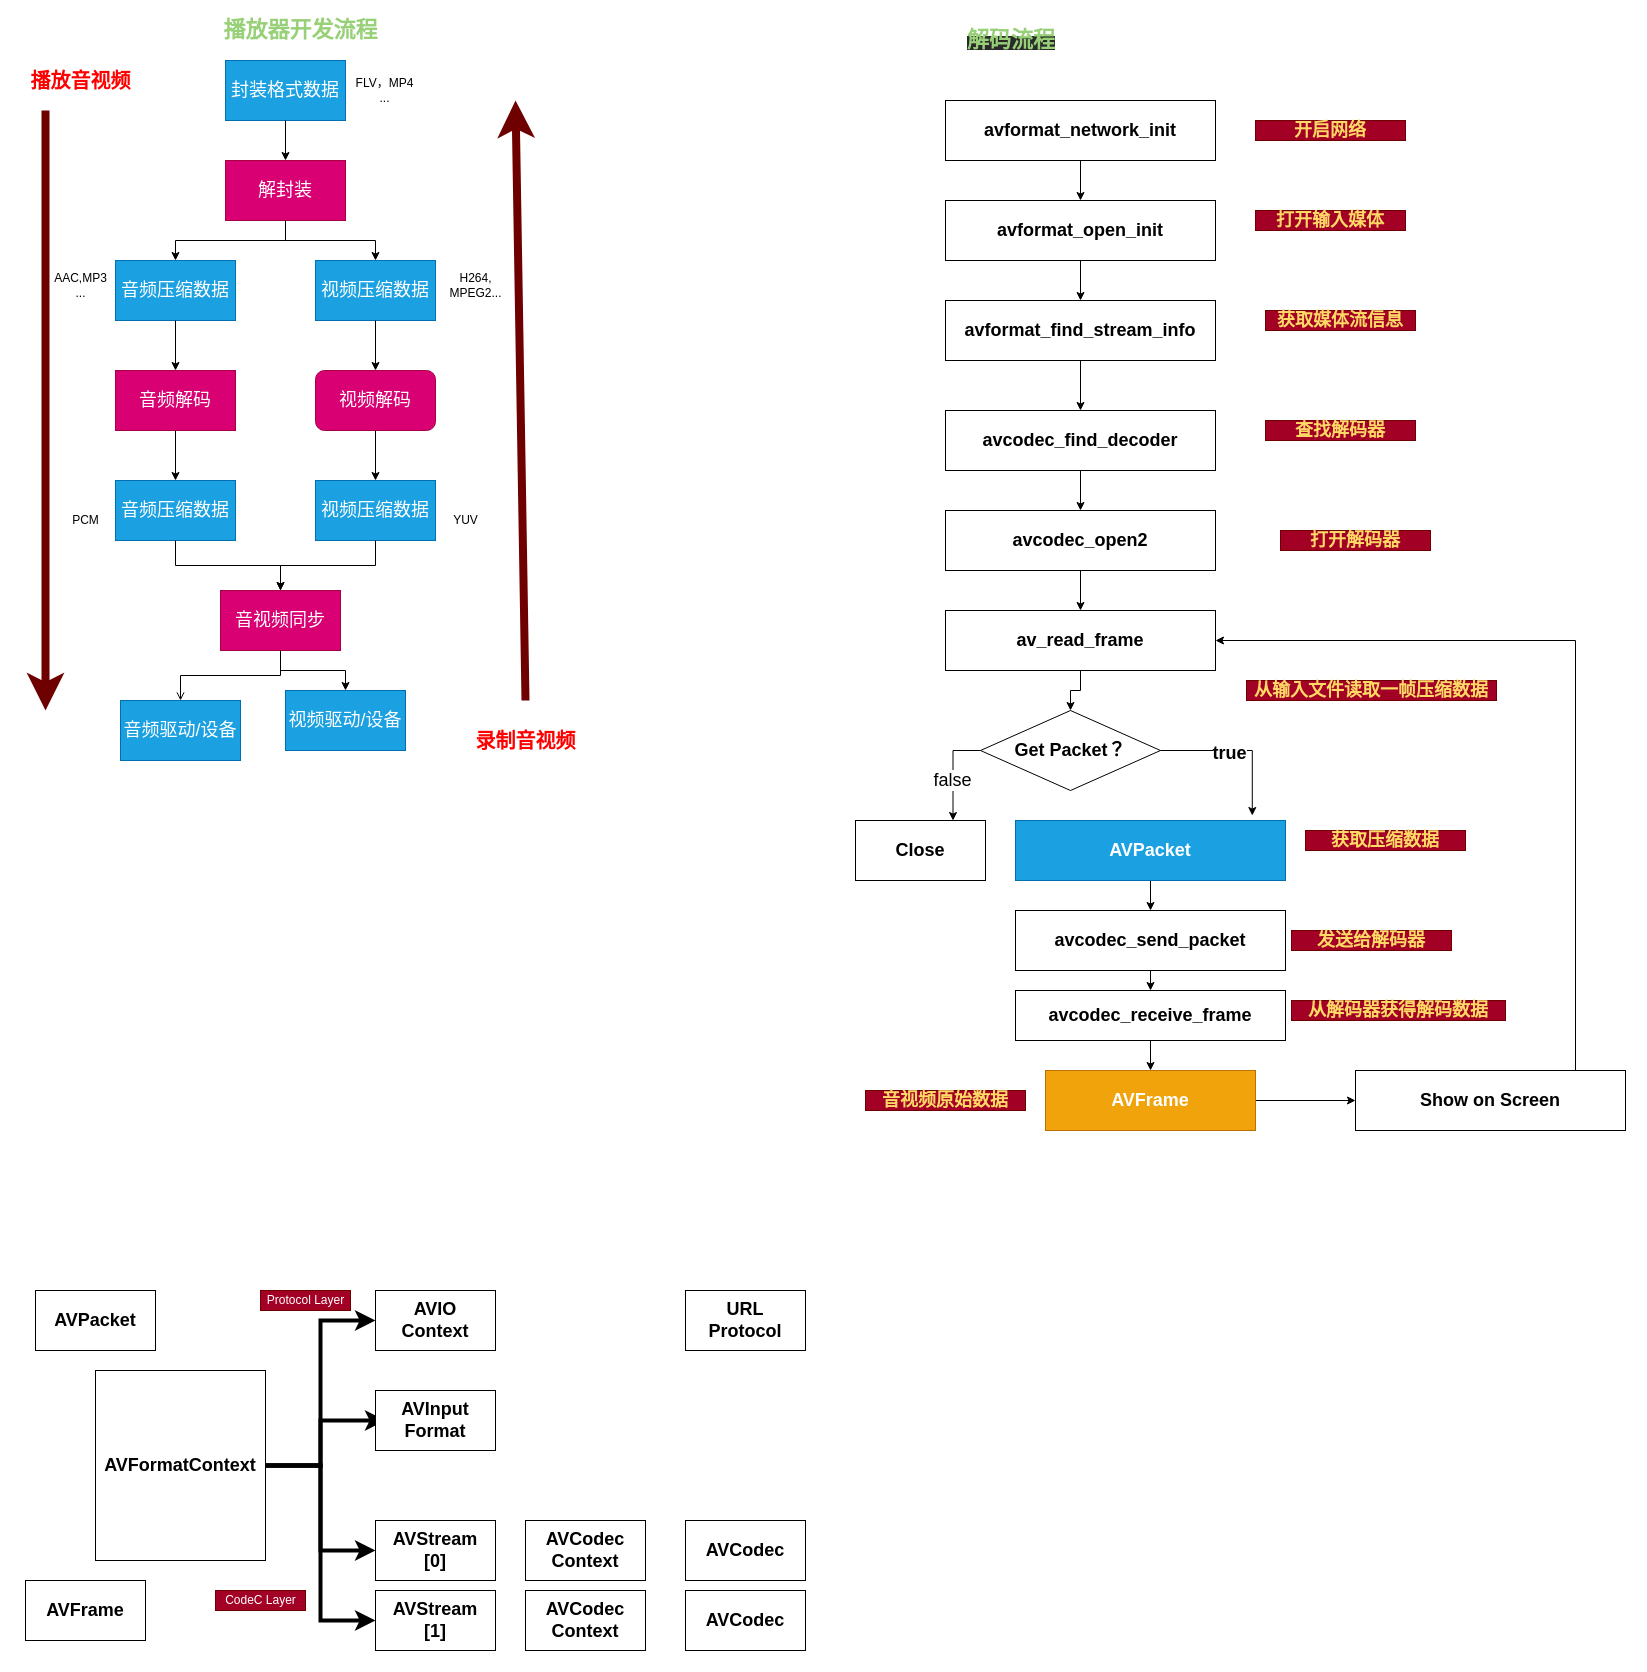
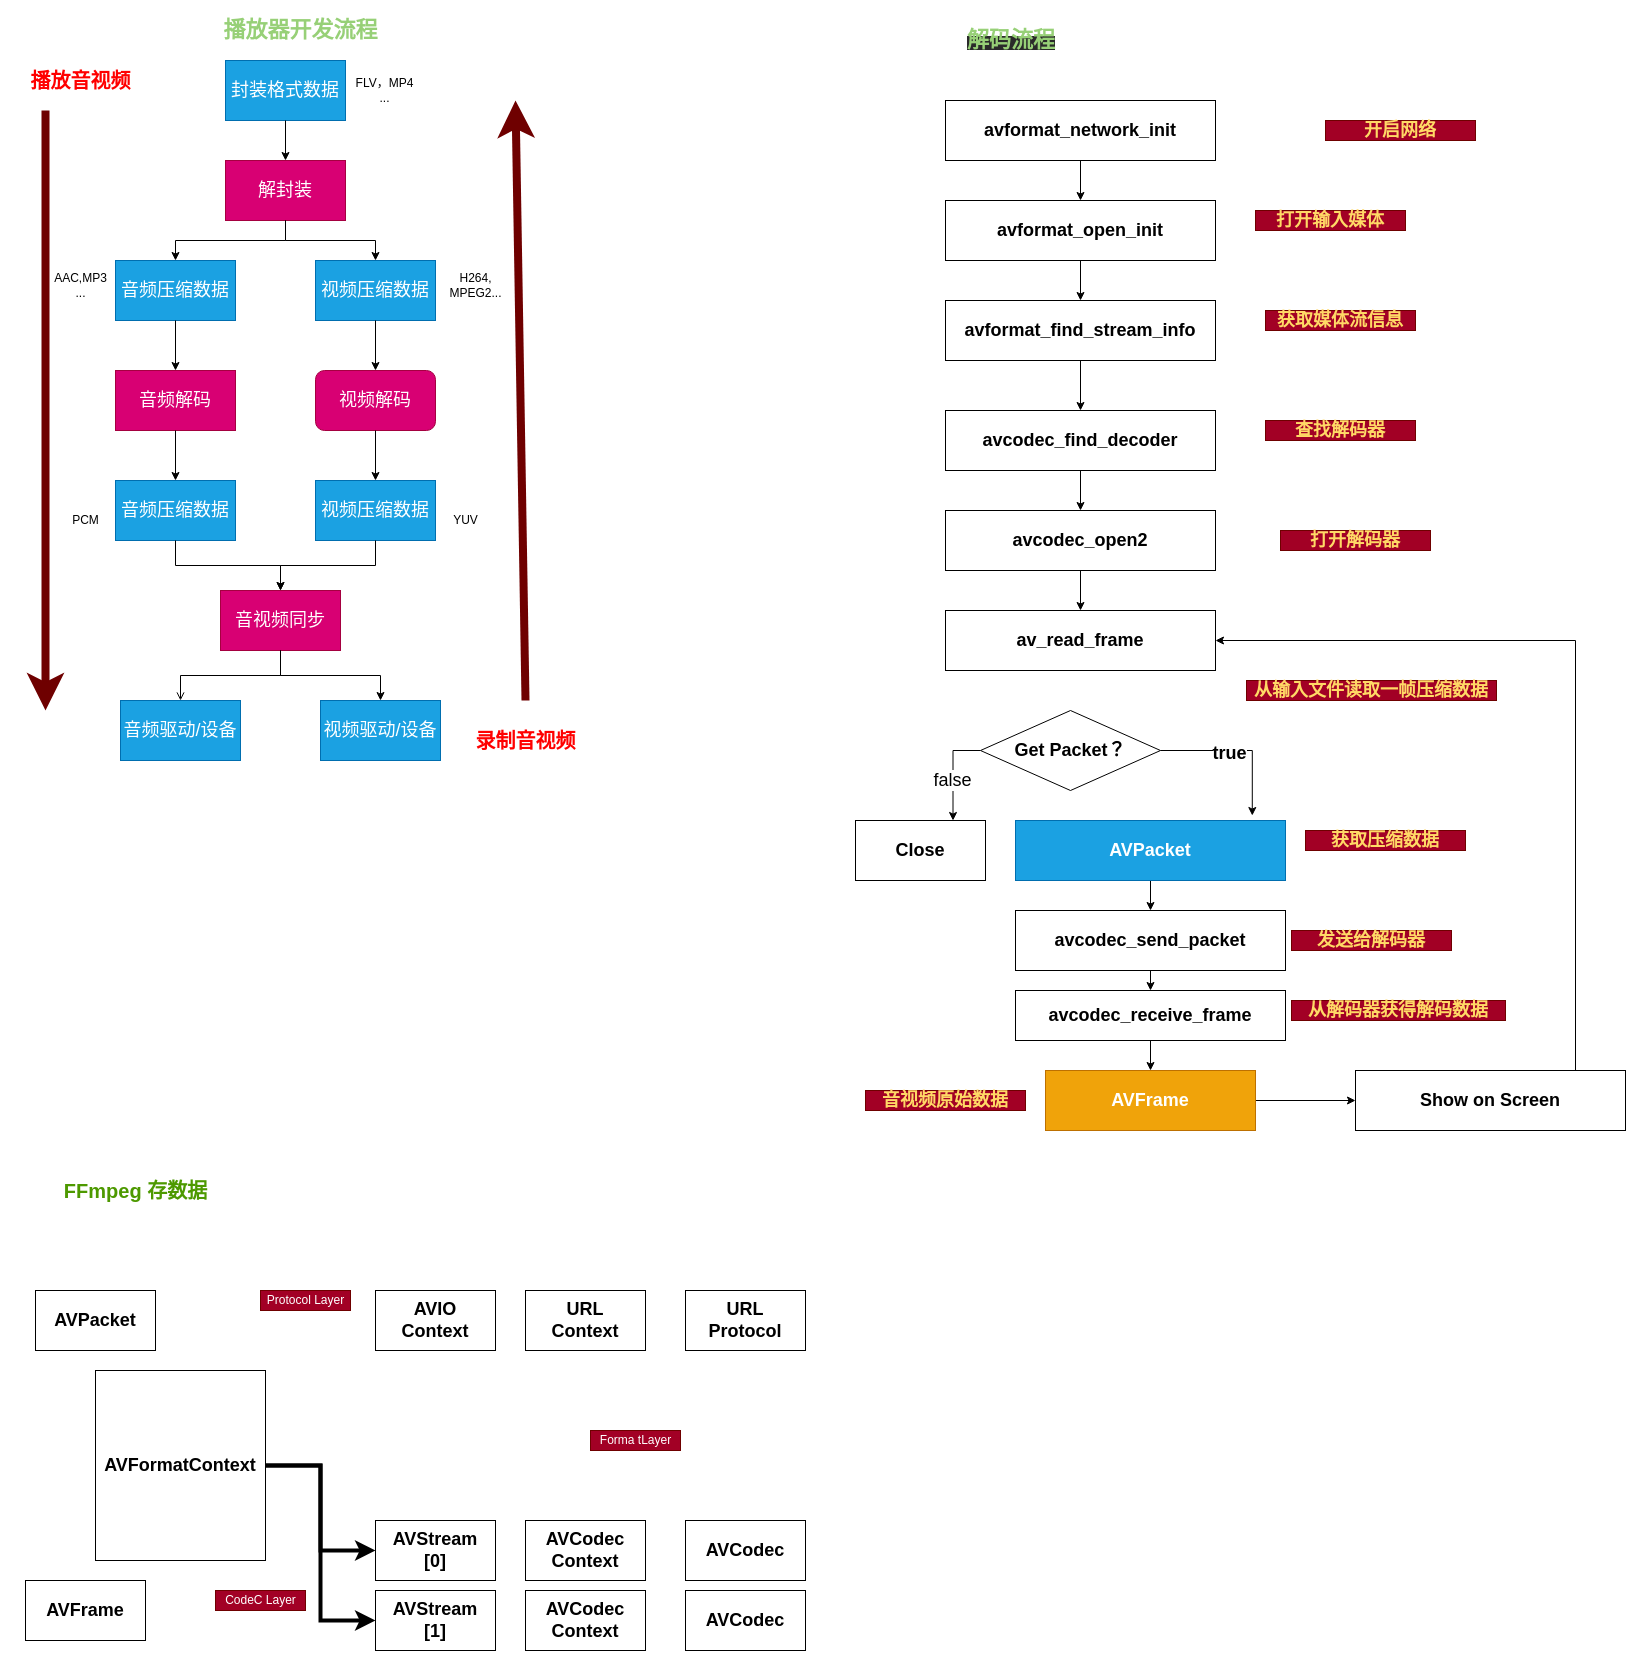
(1331, 131) -> (1401, 131)
(1080, 691) -> none
(346, 721) -> (381, 731)
none -> (136, 1191)
none -> (586, 1321)
(321, 1350) -> none
(347, 1421) -> none
(436, 1421) -> none
none -> (636, 1441)
